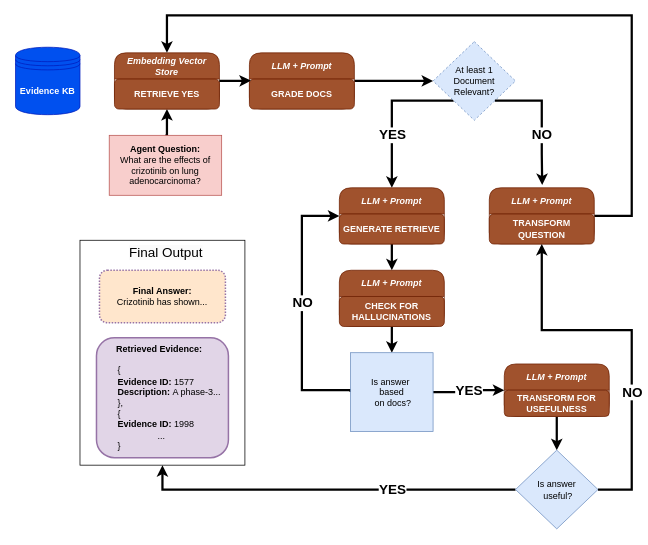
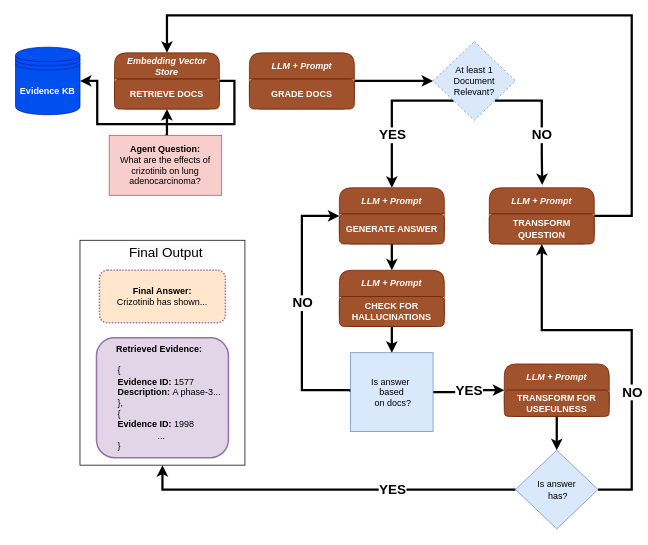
(237, 81) -> (163, 124)
(167, 94) -> (167, 94)
(392, 229) -> (392, 229)
(557, 490) -> (557, 490)
